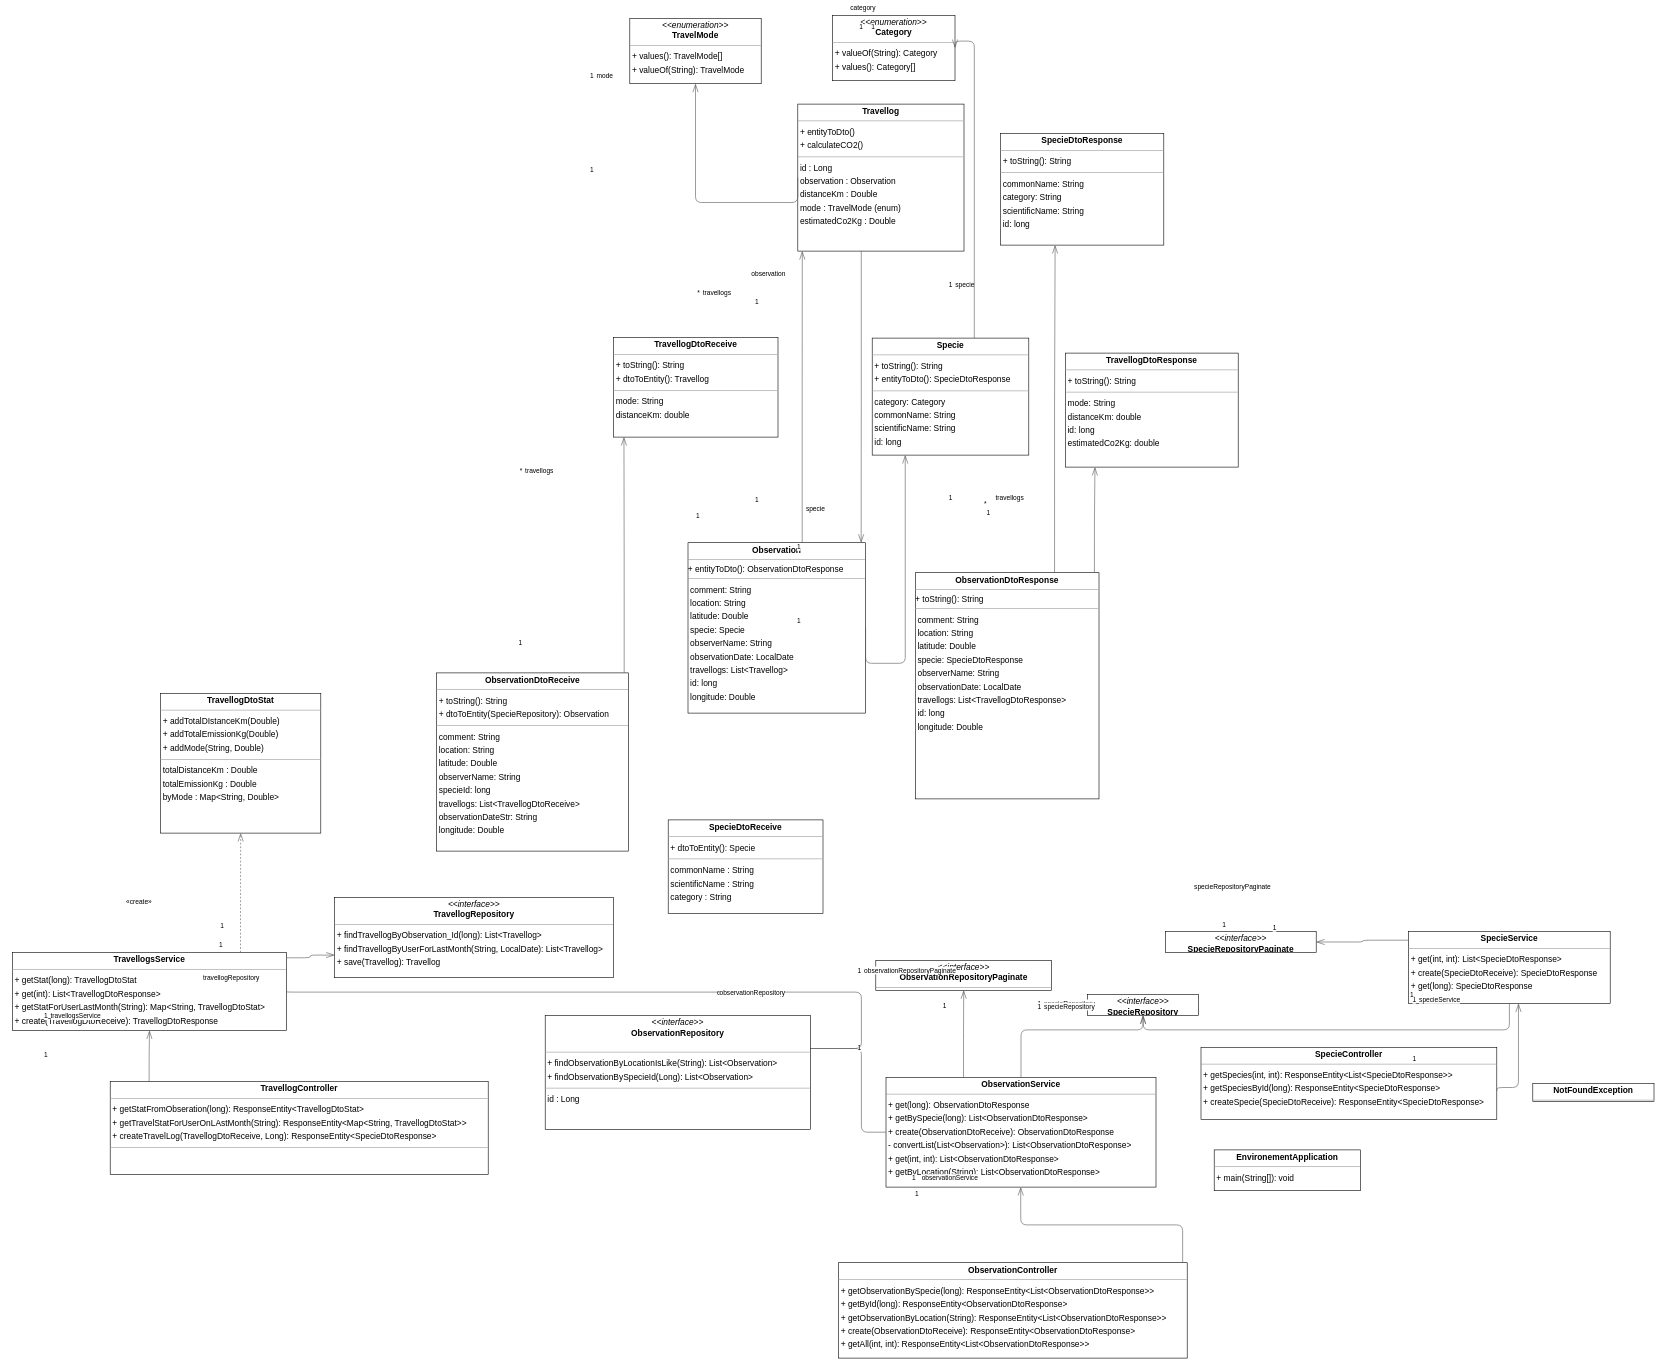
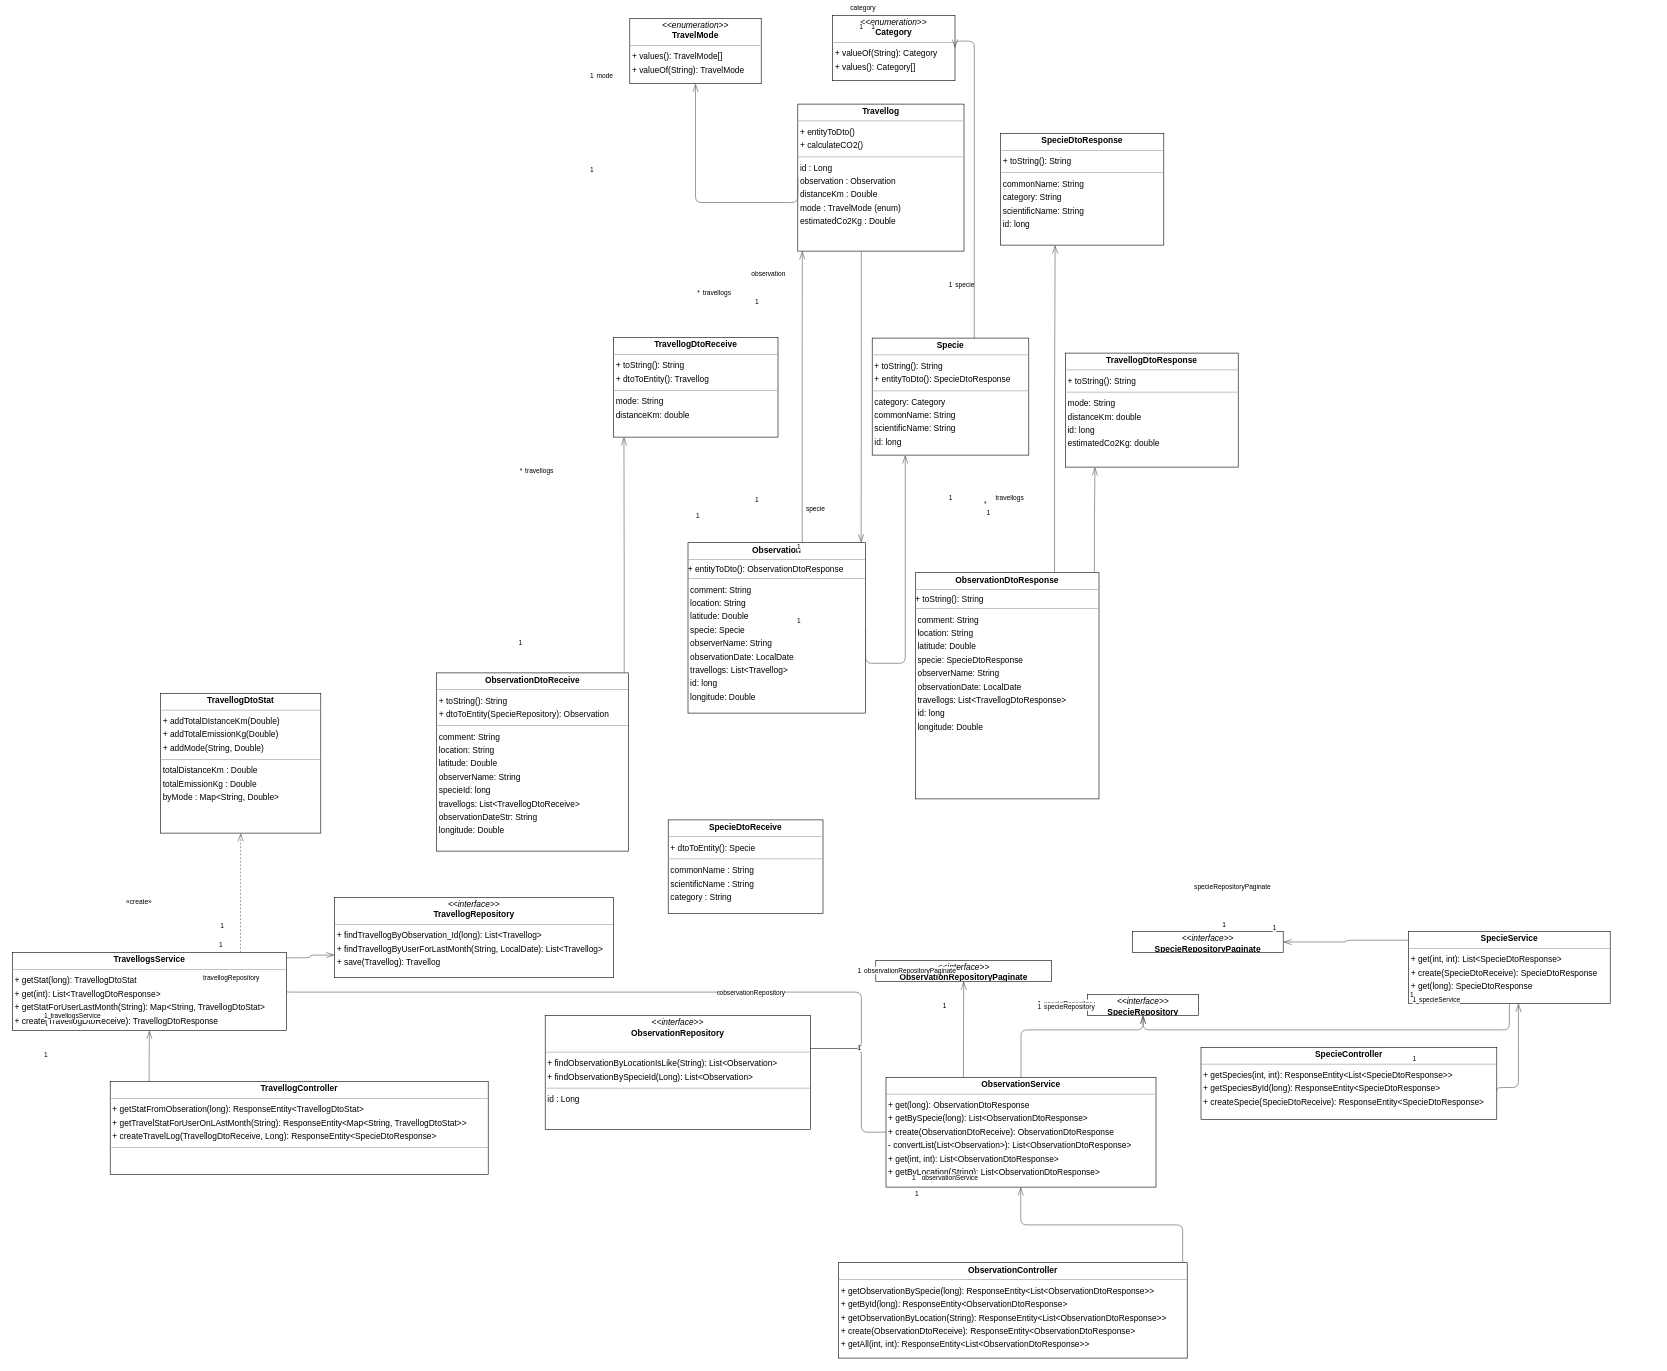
(1241, 942) -> (1208, 942)
(964, 975) -> (964, 971)
(1593, 1092) -> none
(1287, 1170) -> none
